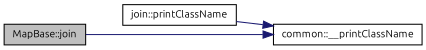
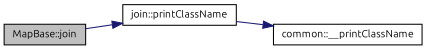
(174, 35) -> (99, 27)
